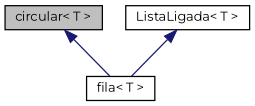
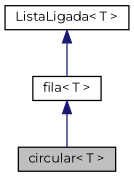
(92, 58) -> (67, 130)
